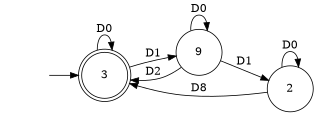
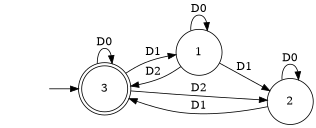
(199, 52) -> (199, 52)
(199, 88) -> (199, 106)
none -> (195, 96)
